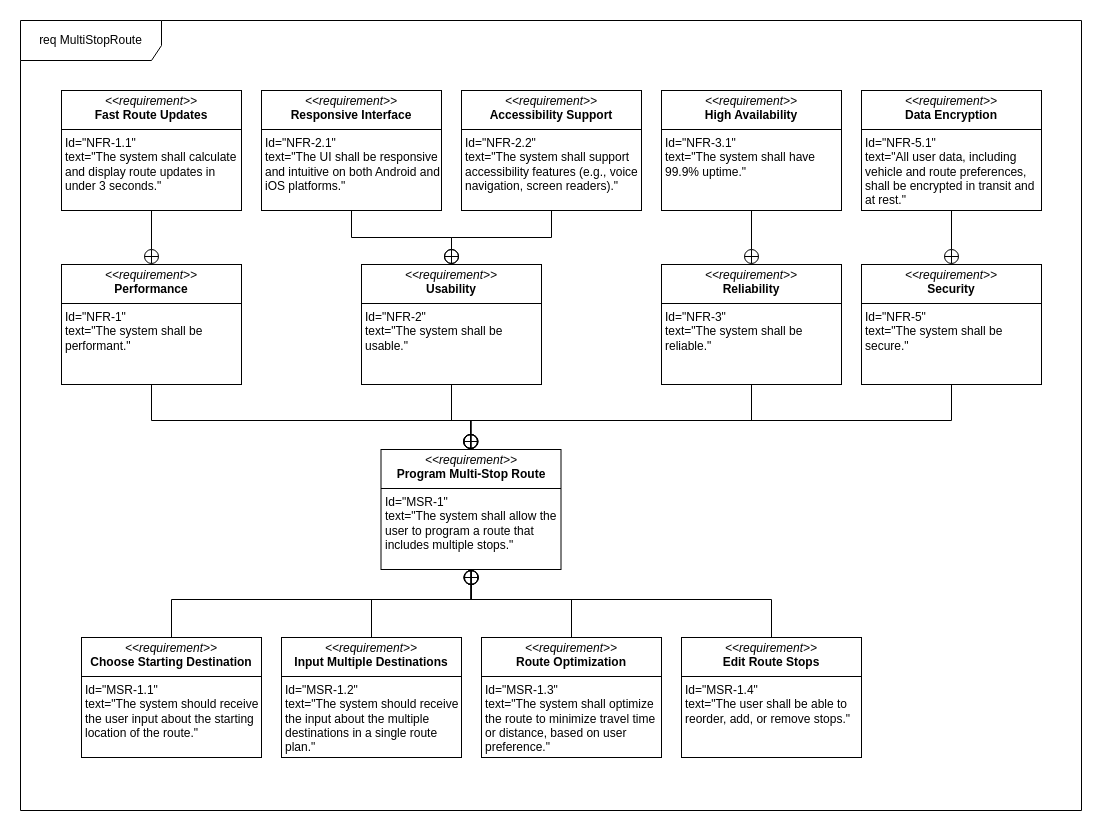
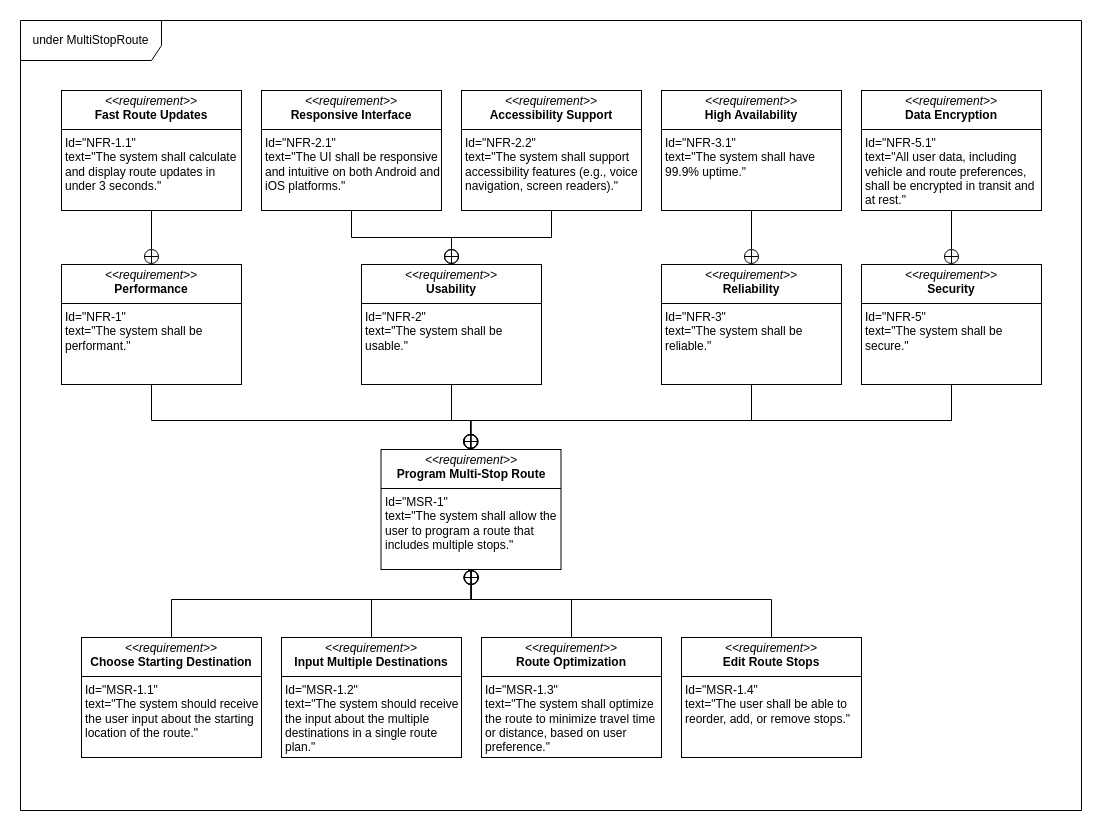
(91, 41) -> (91, 41)
